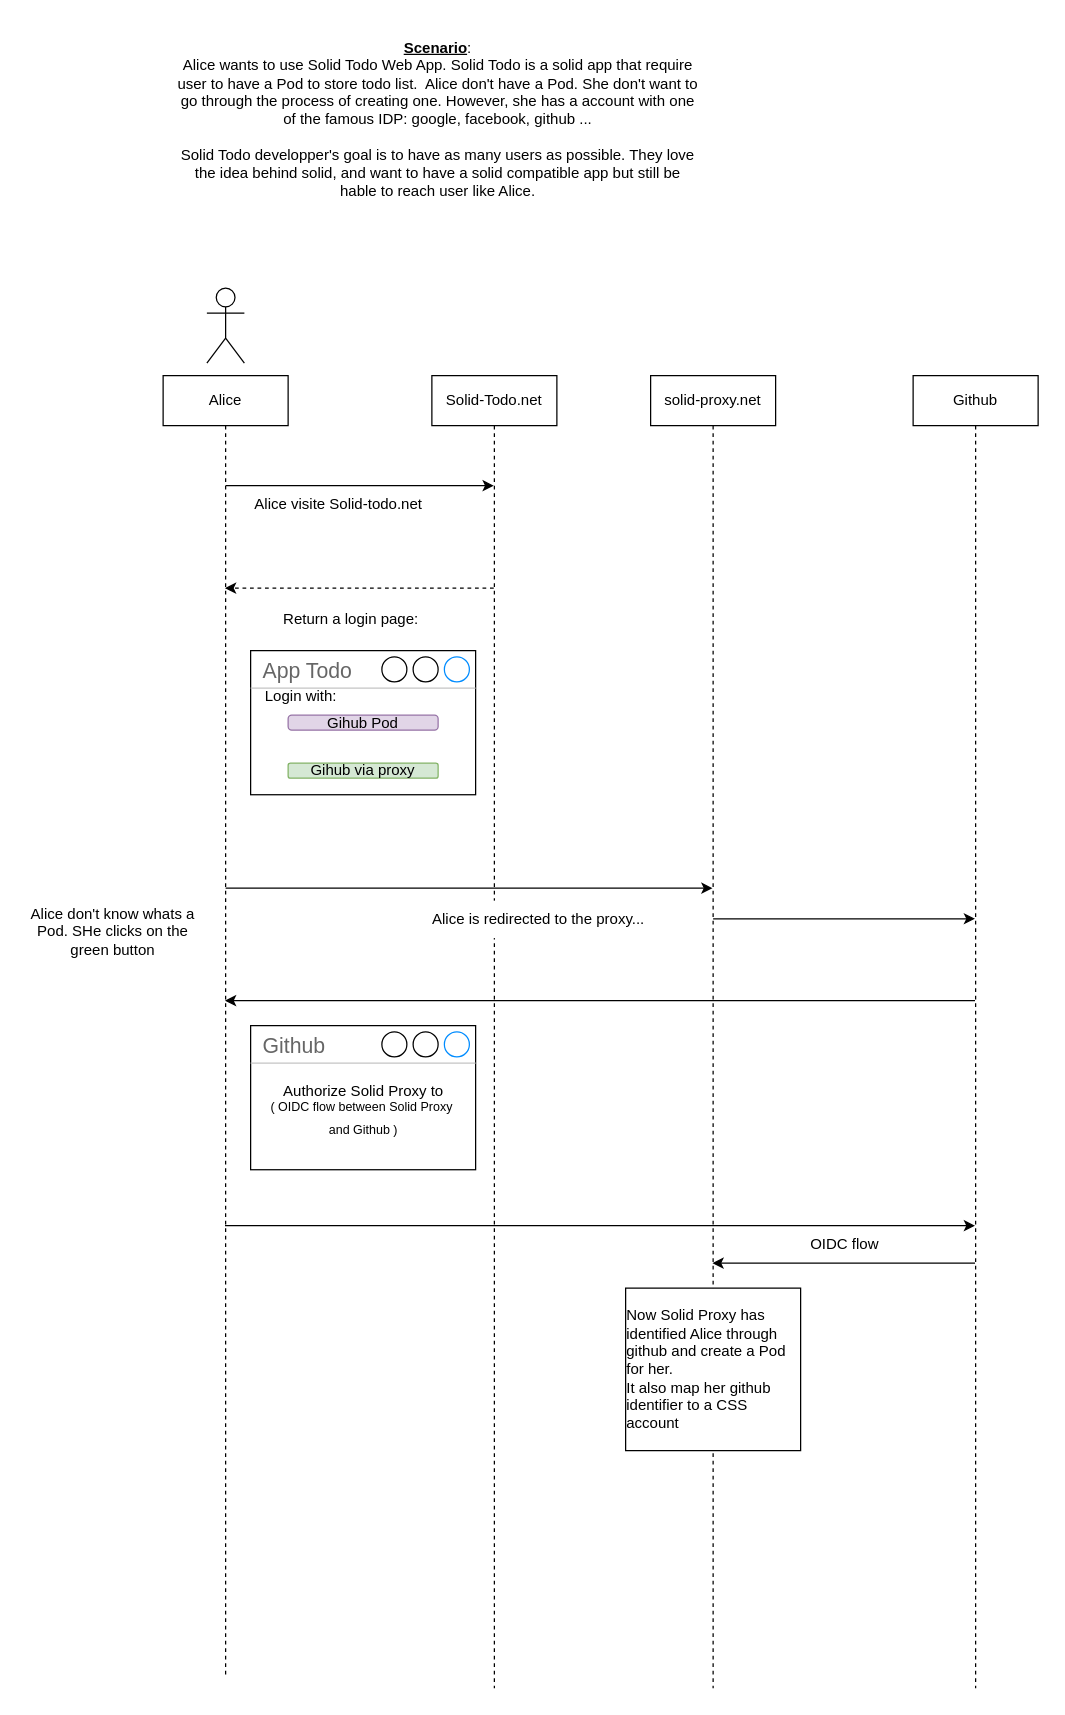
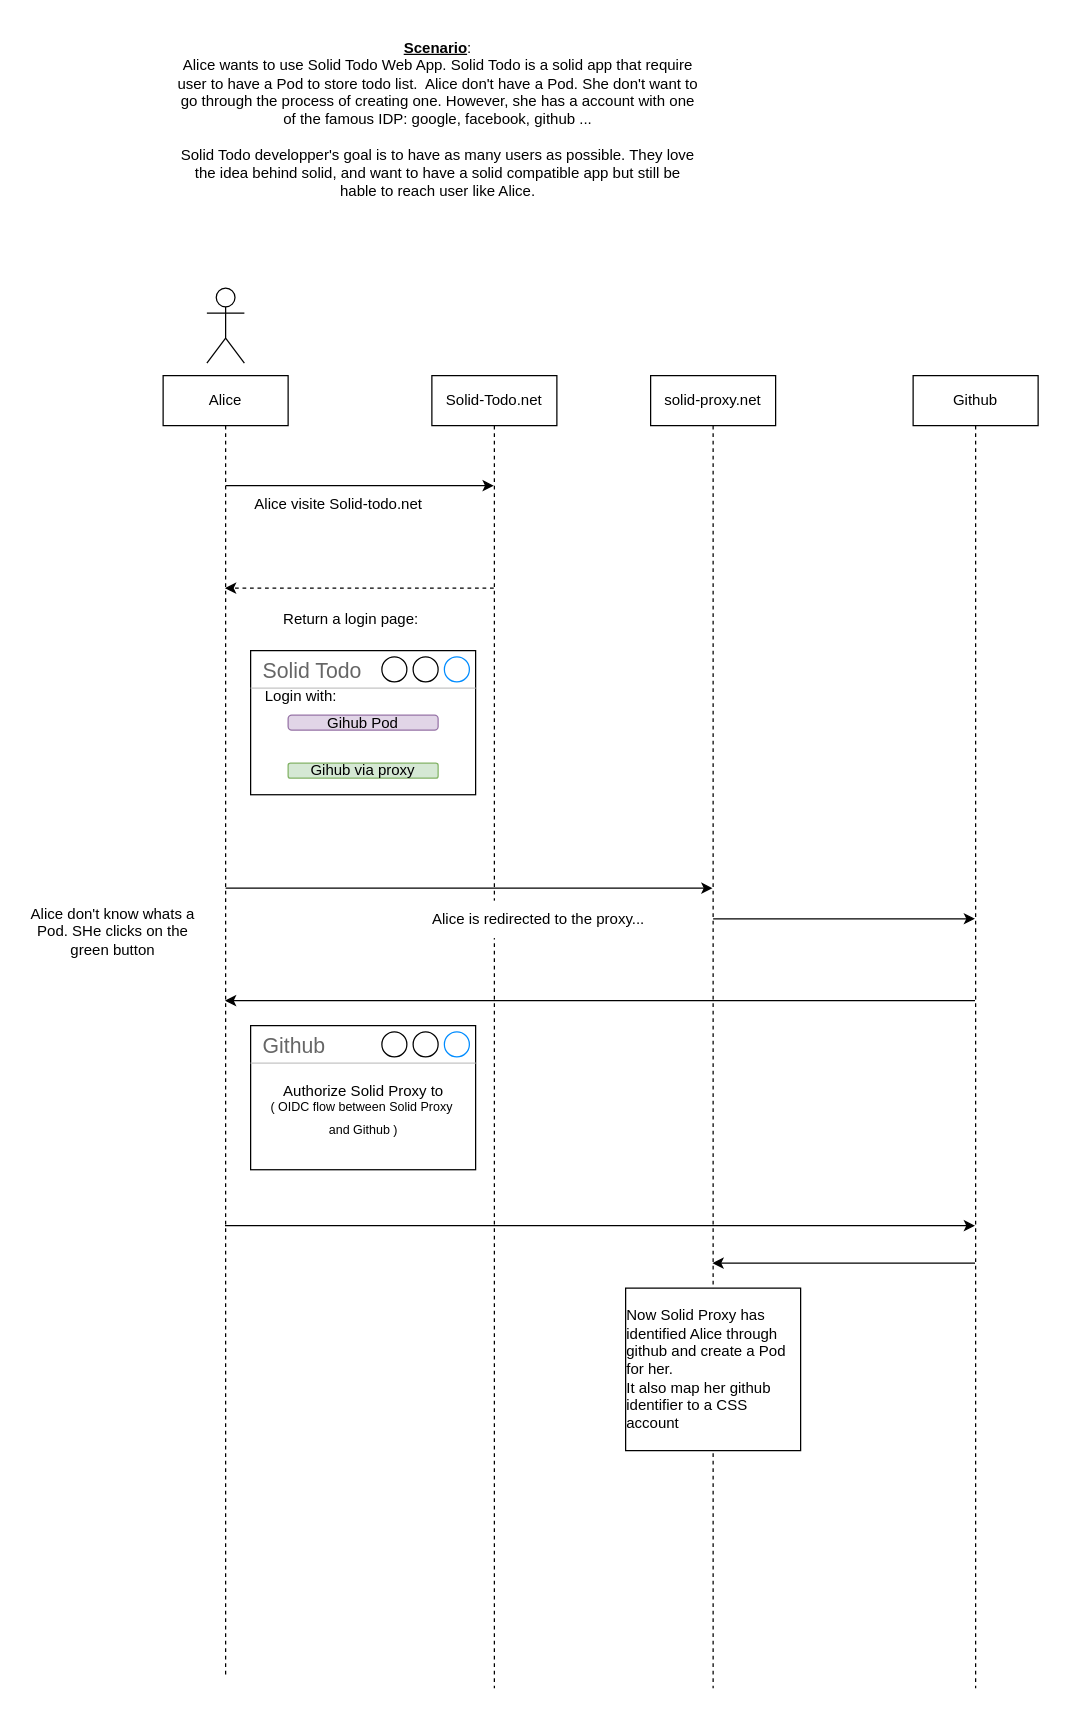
(308, 672) -> (314, 672)
(844, 1244) -> none
